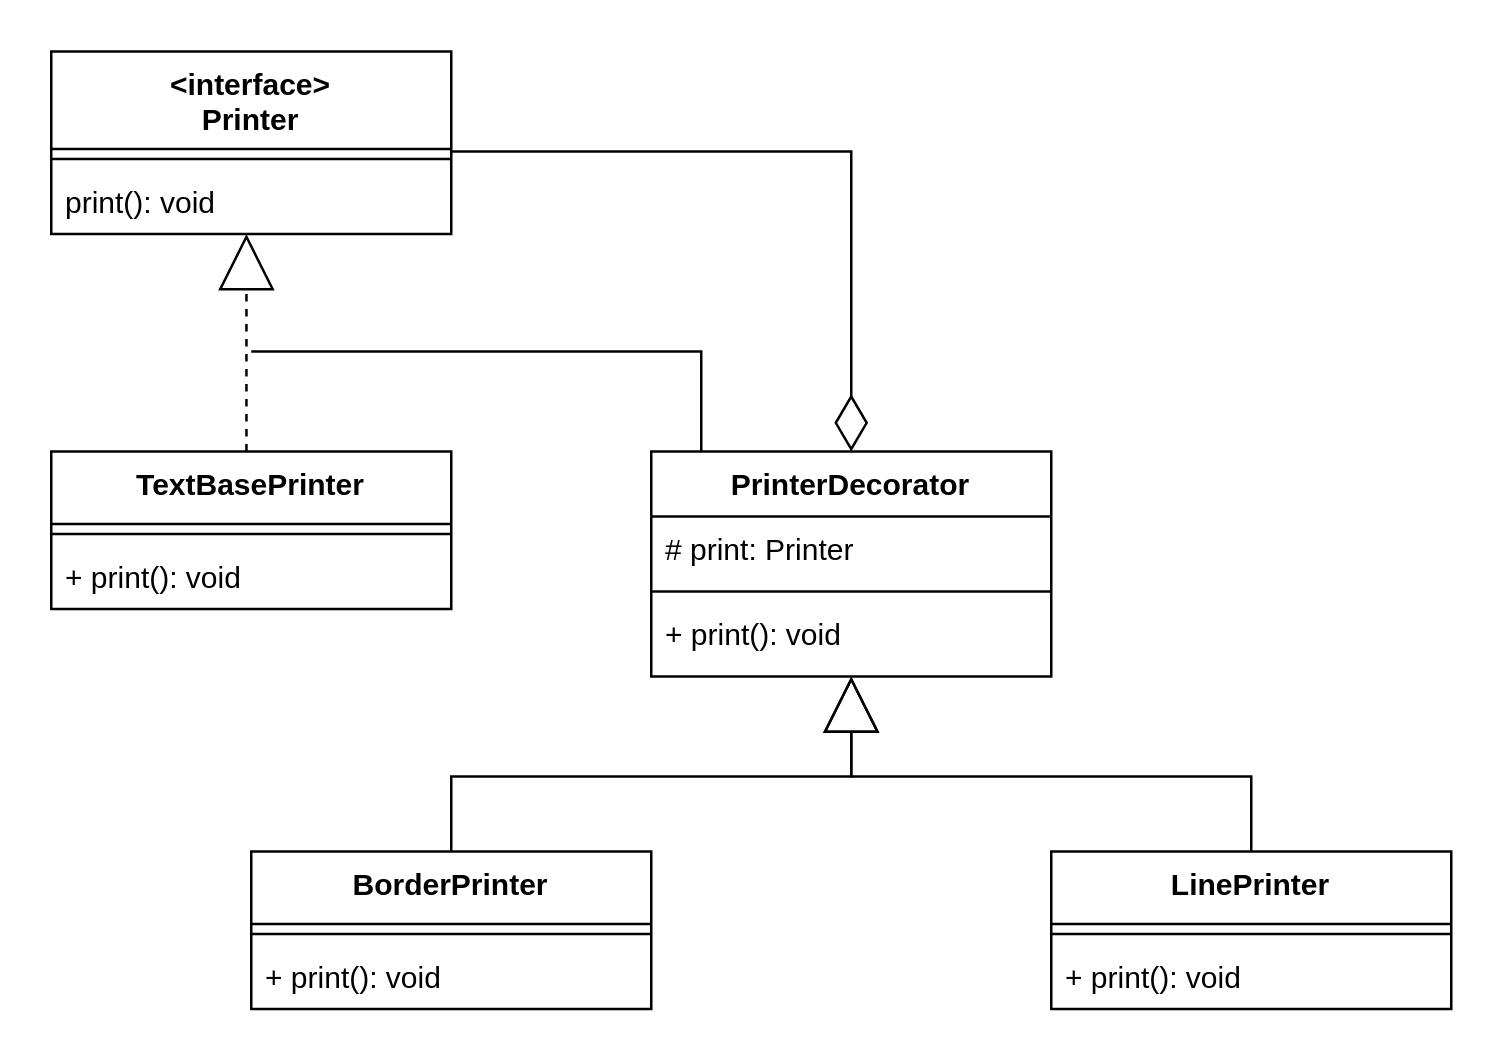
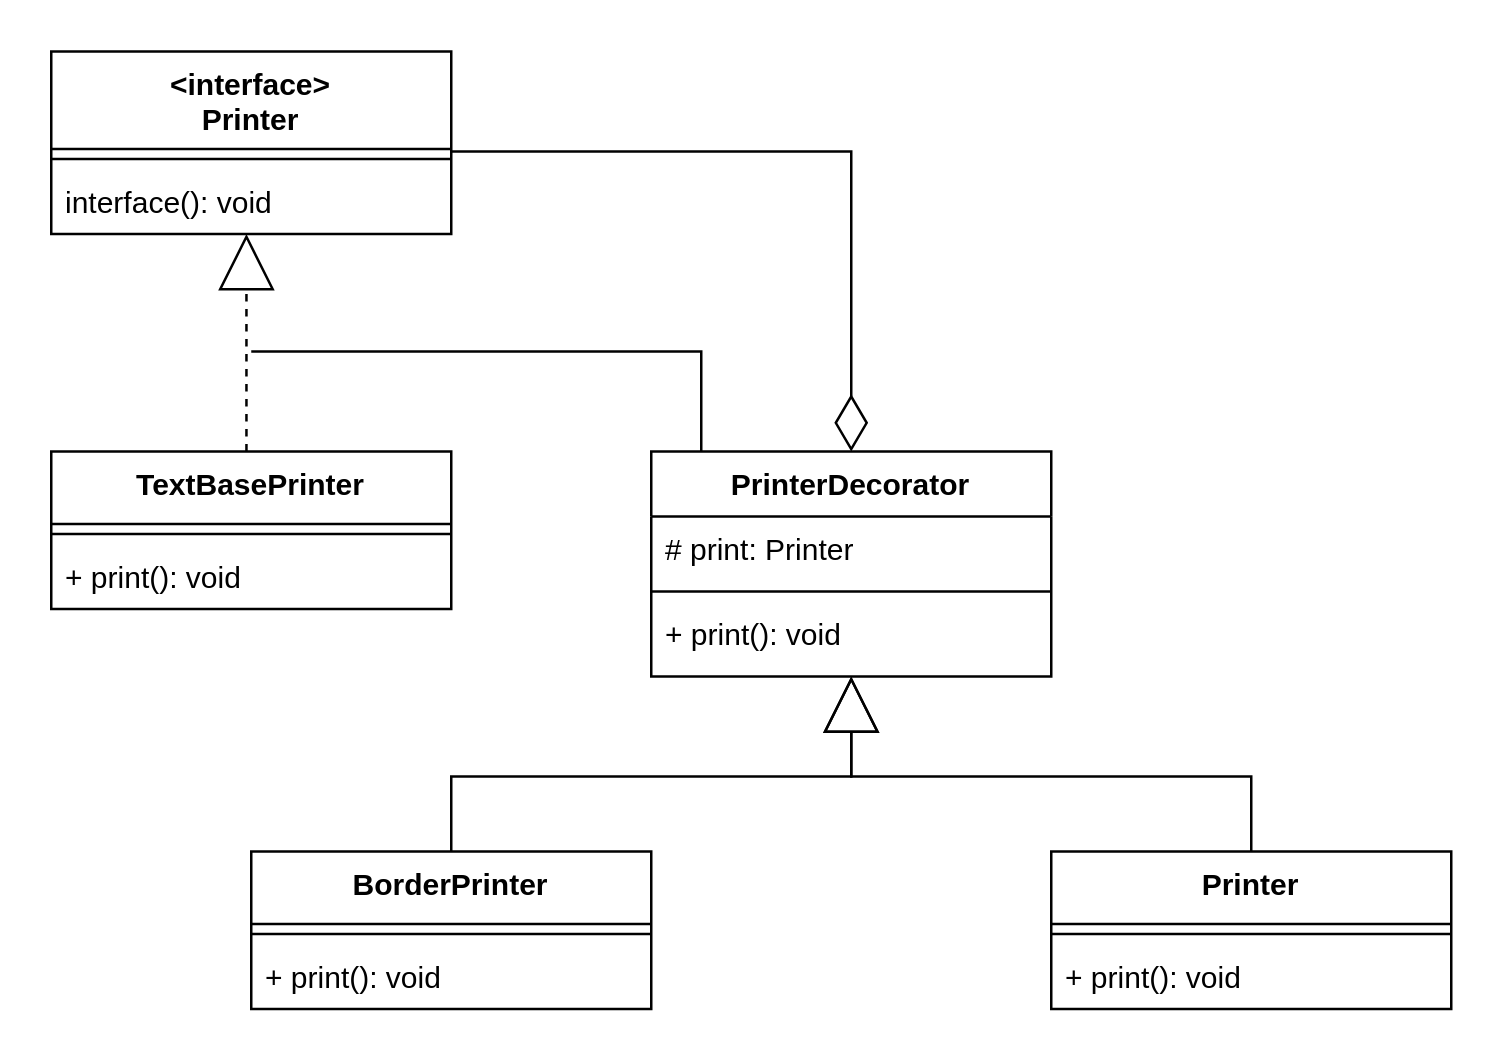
(159, 203) -> (192, 203)
(1250, 885) -> (1250, 885)
